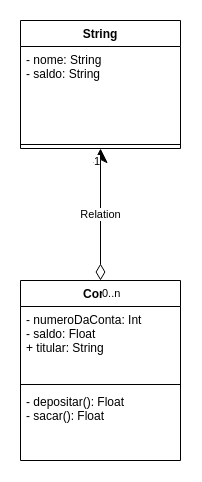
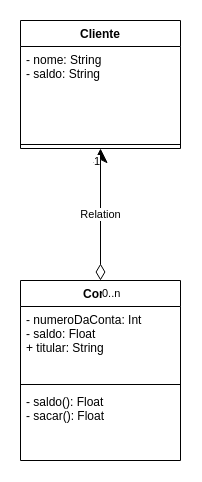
(100, 34) -> (100, 34)
(85, 402) -> (72, 402)
